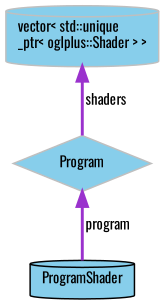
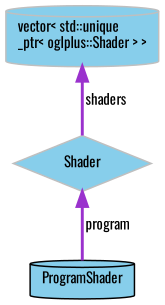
(82, 163) -> (82, 163)
